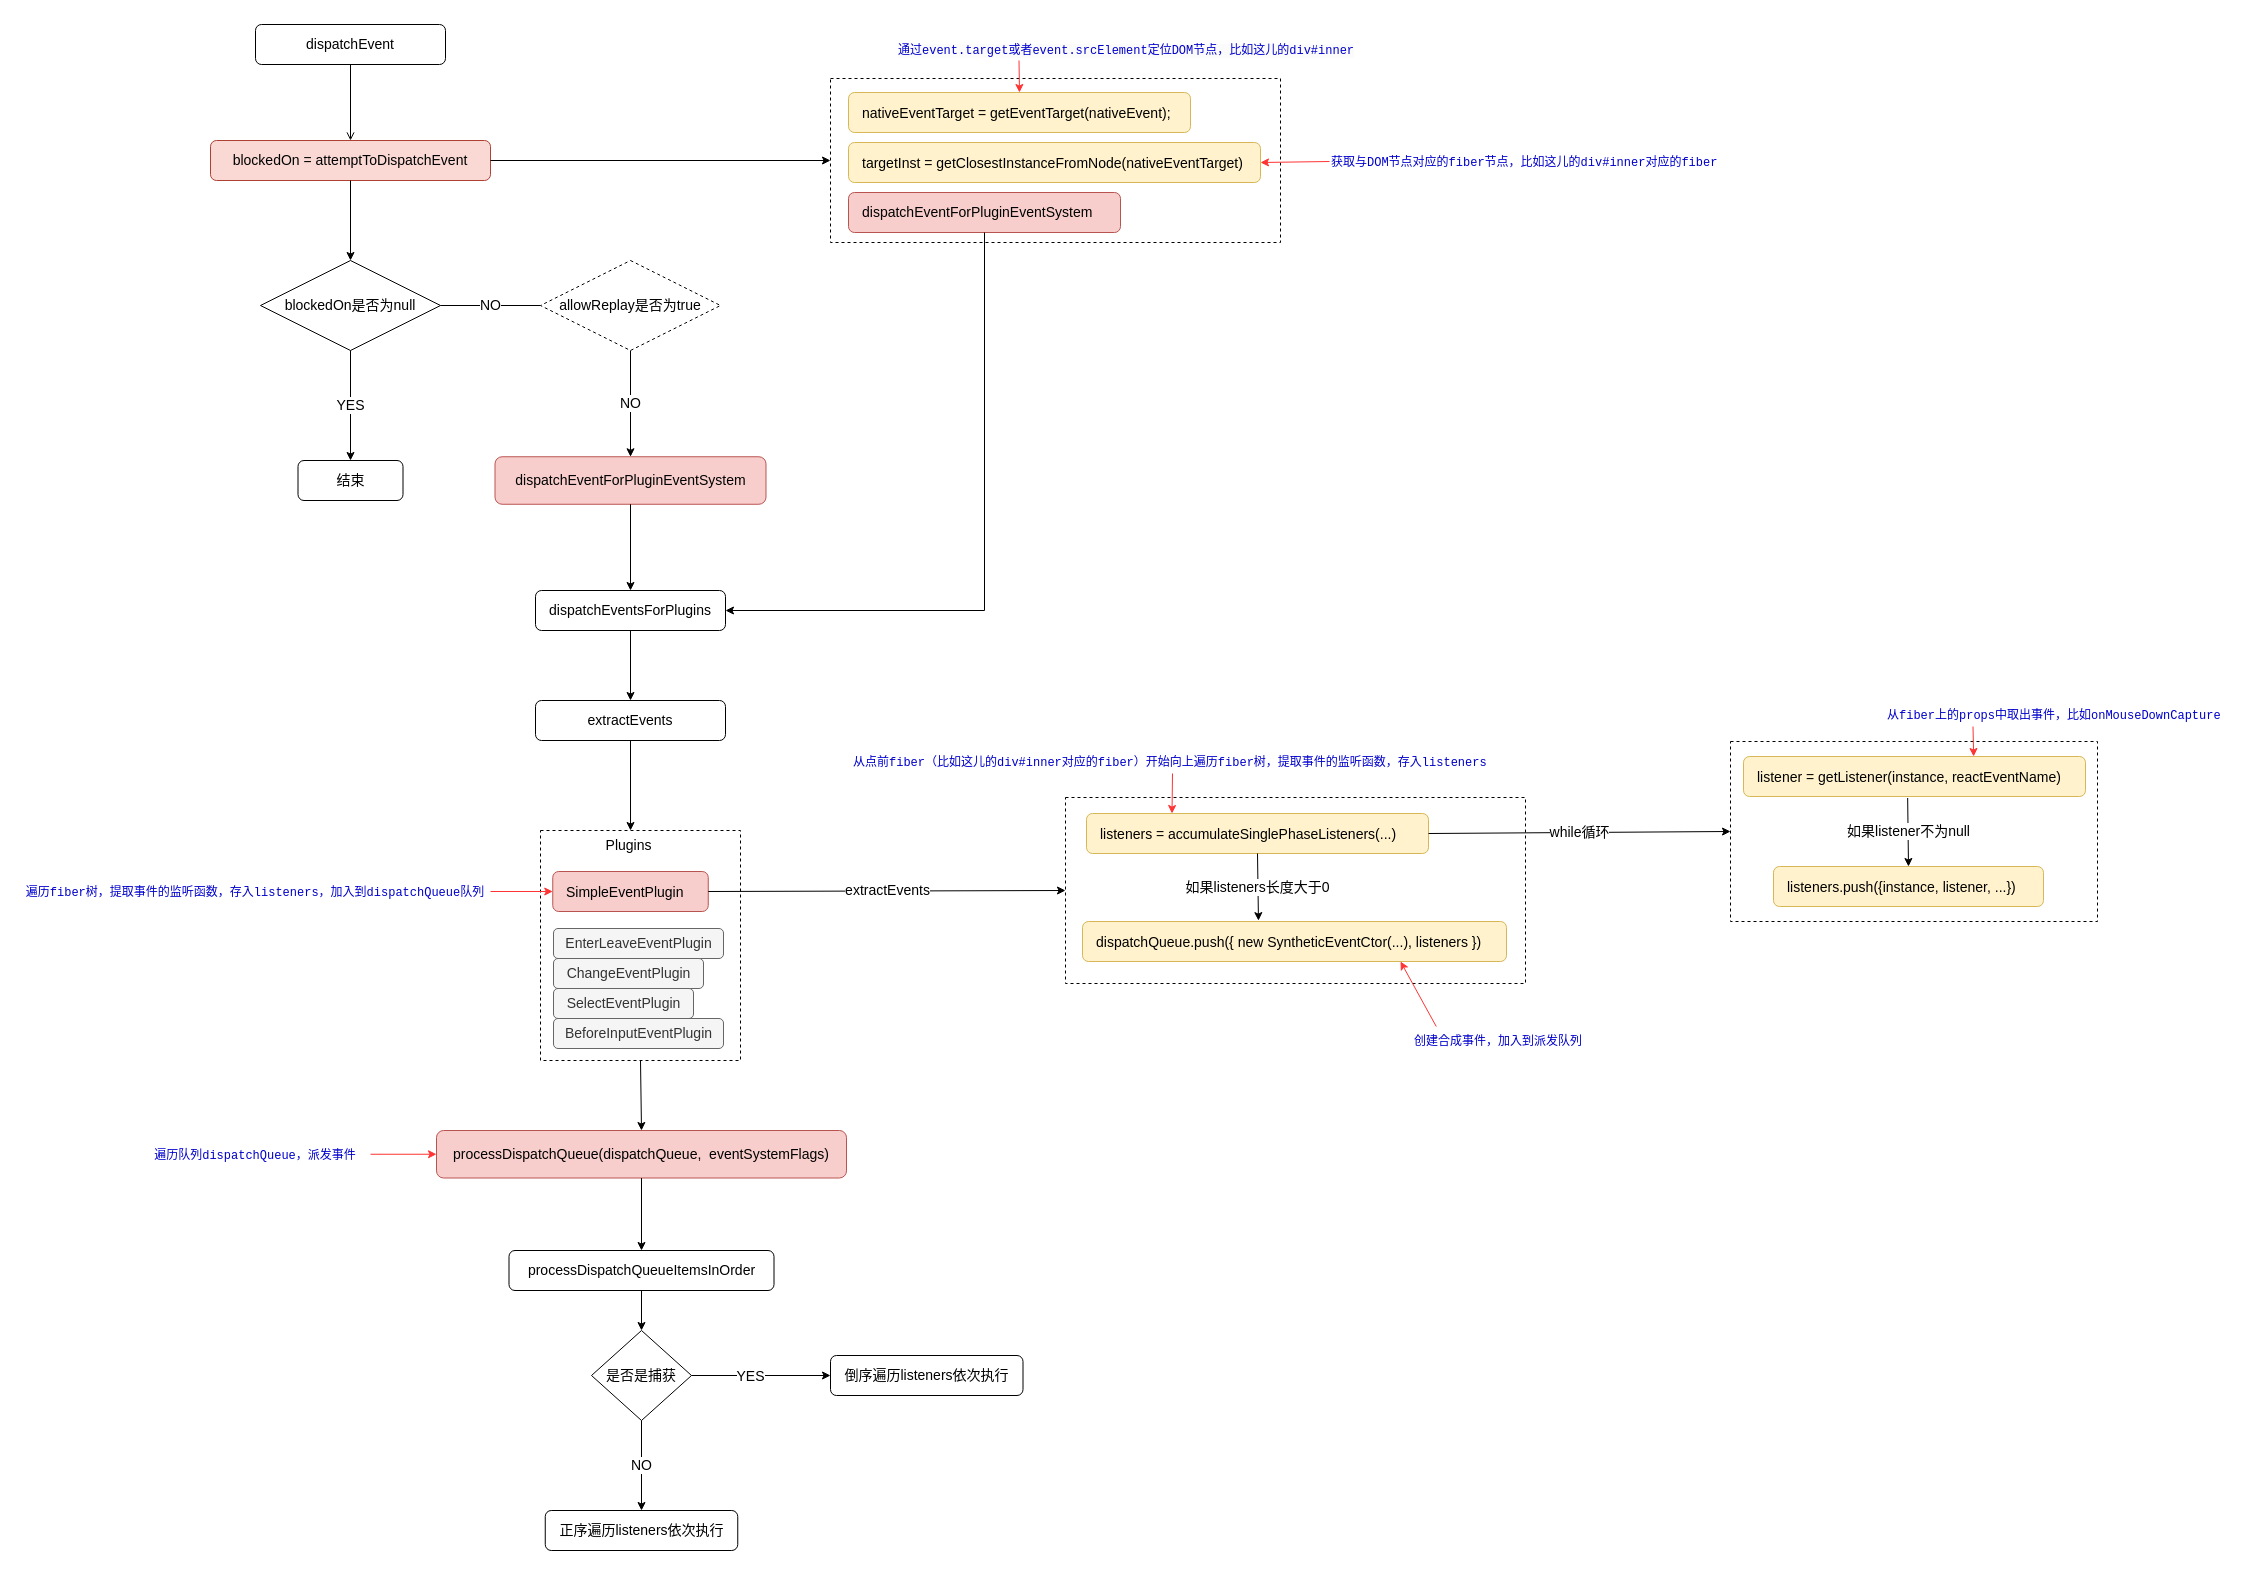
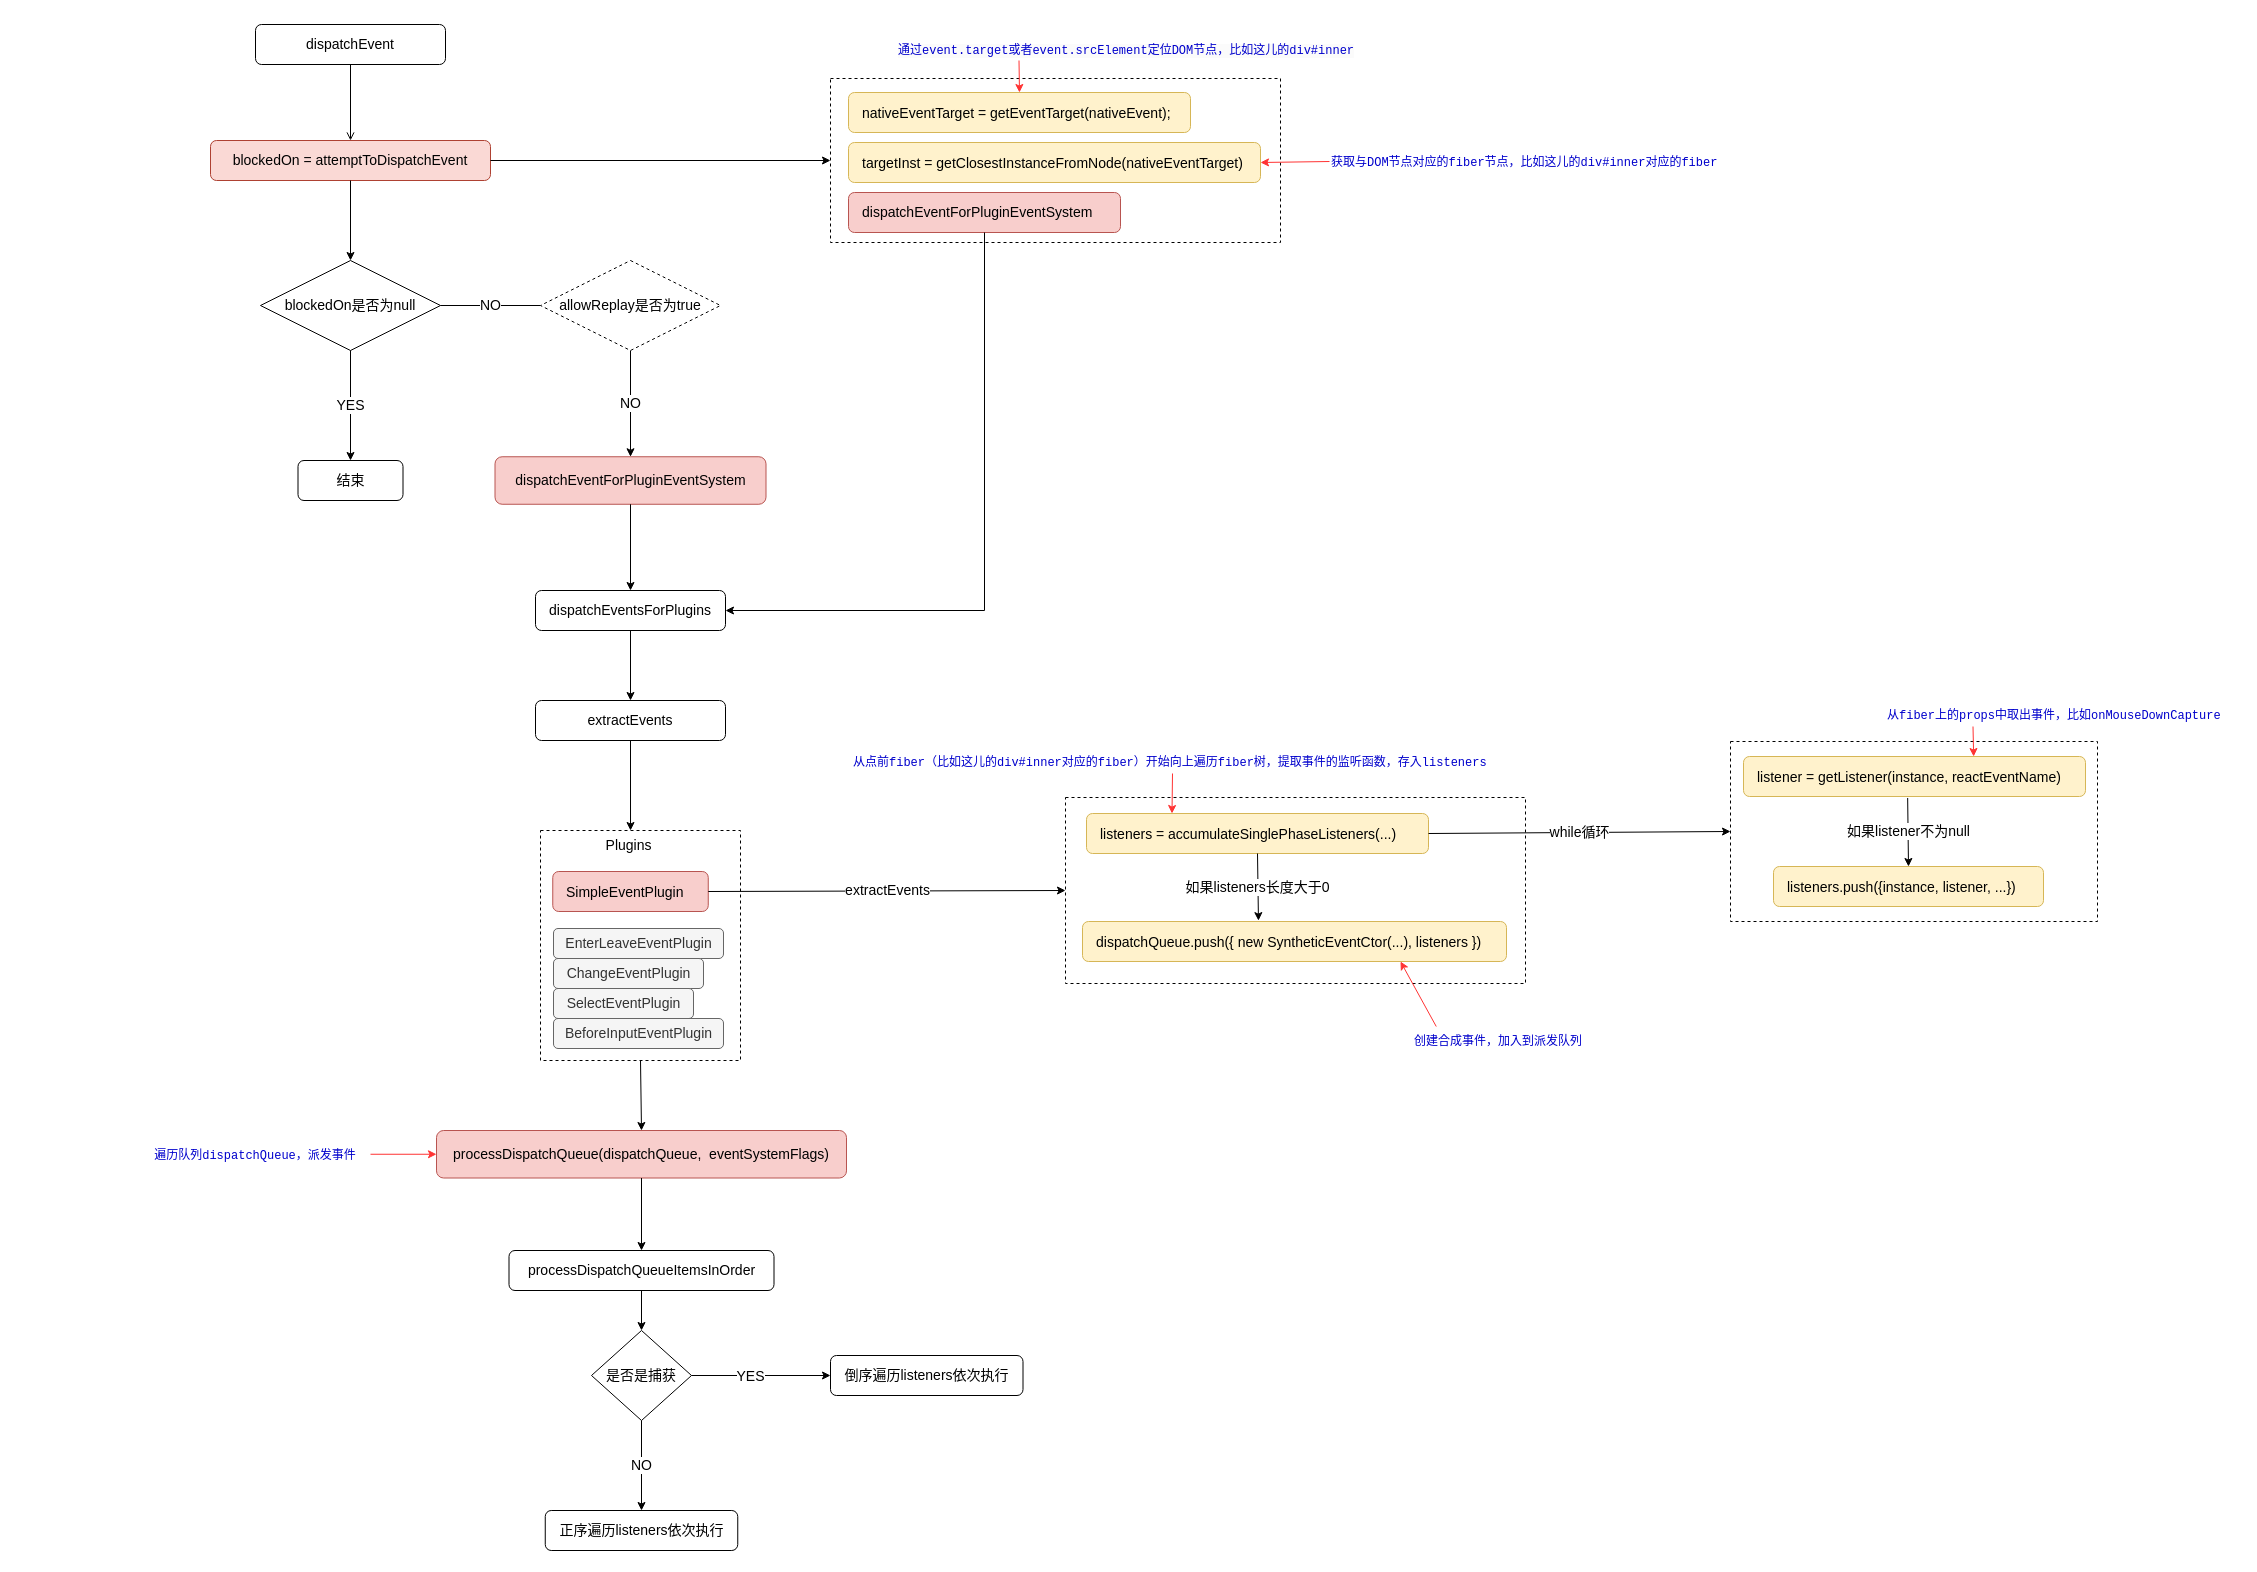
(256, 892) -> none
(518, 892) -> none
